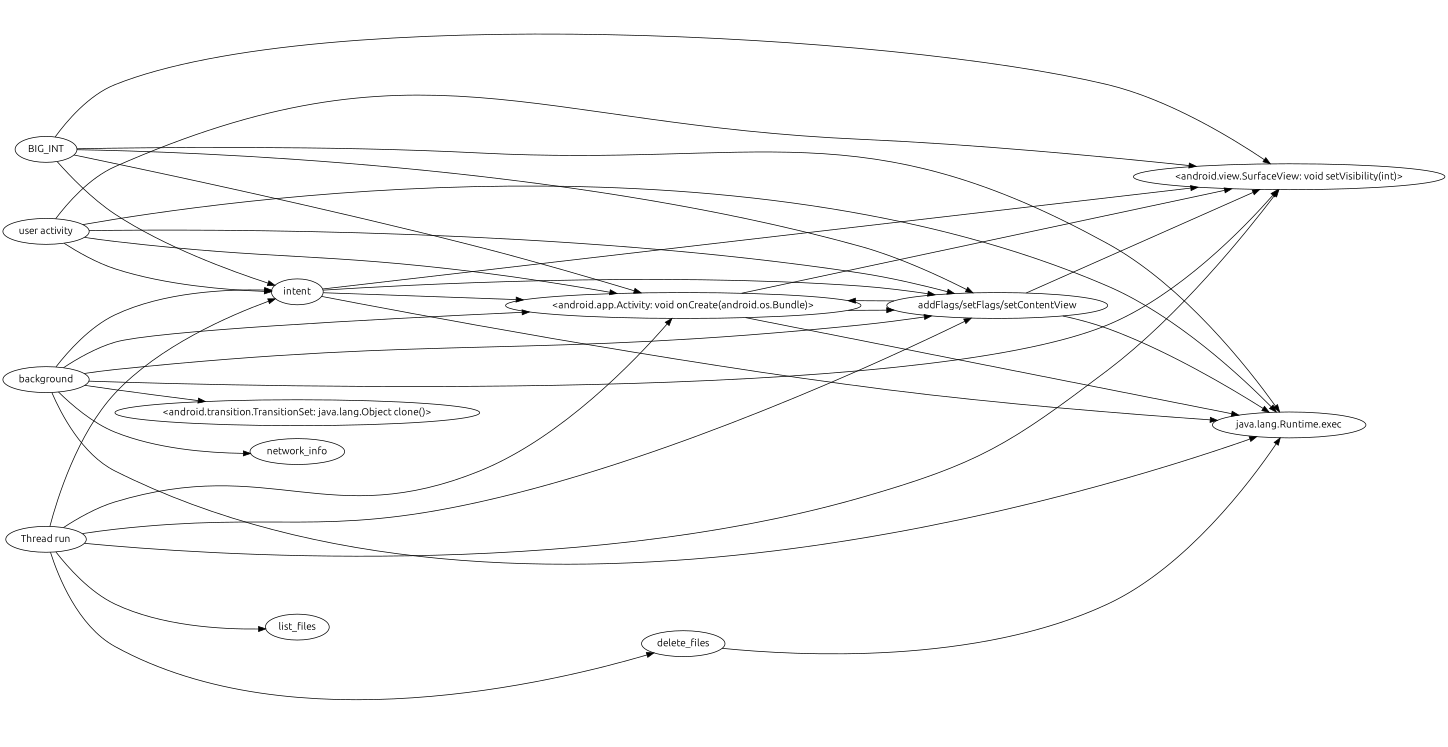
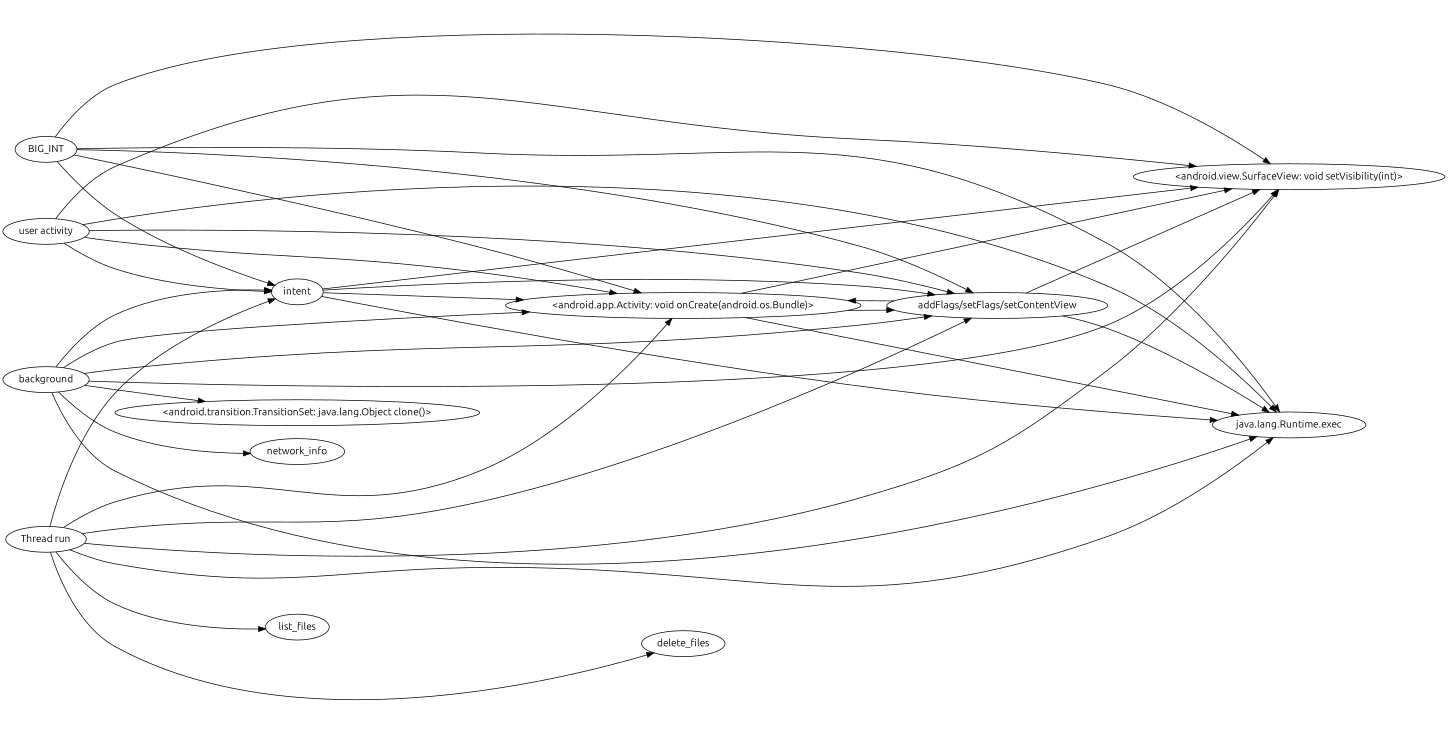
(1033, 630) -> (683, 576)
